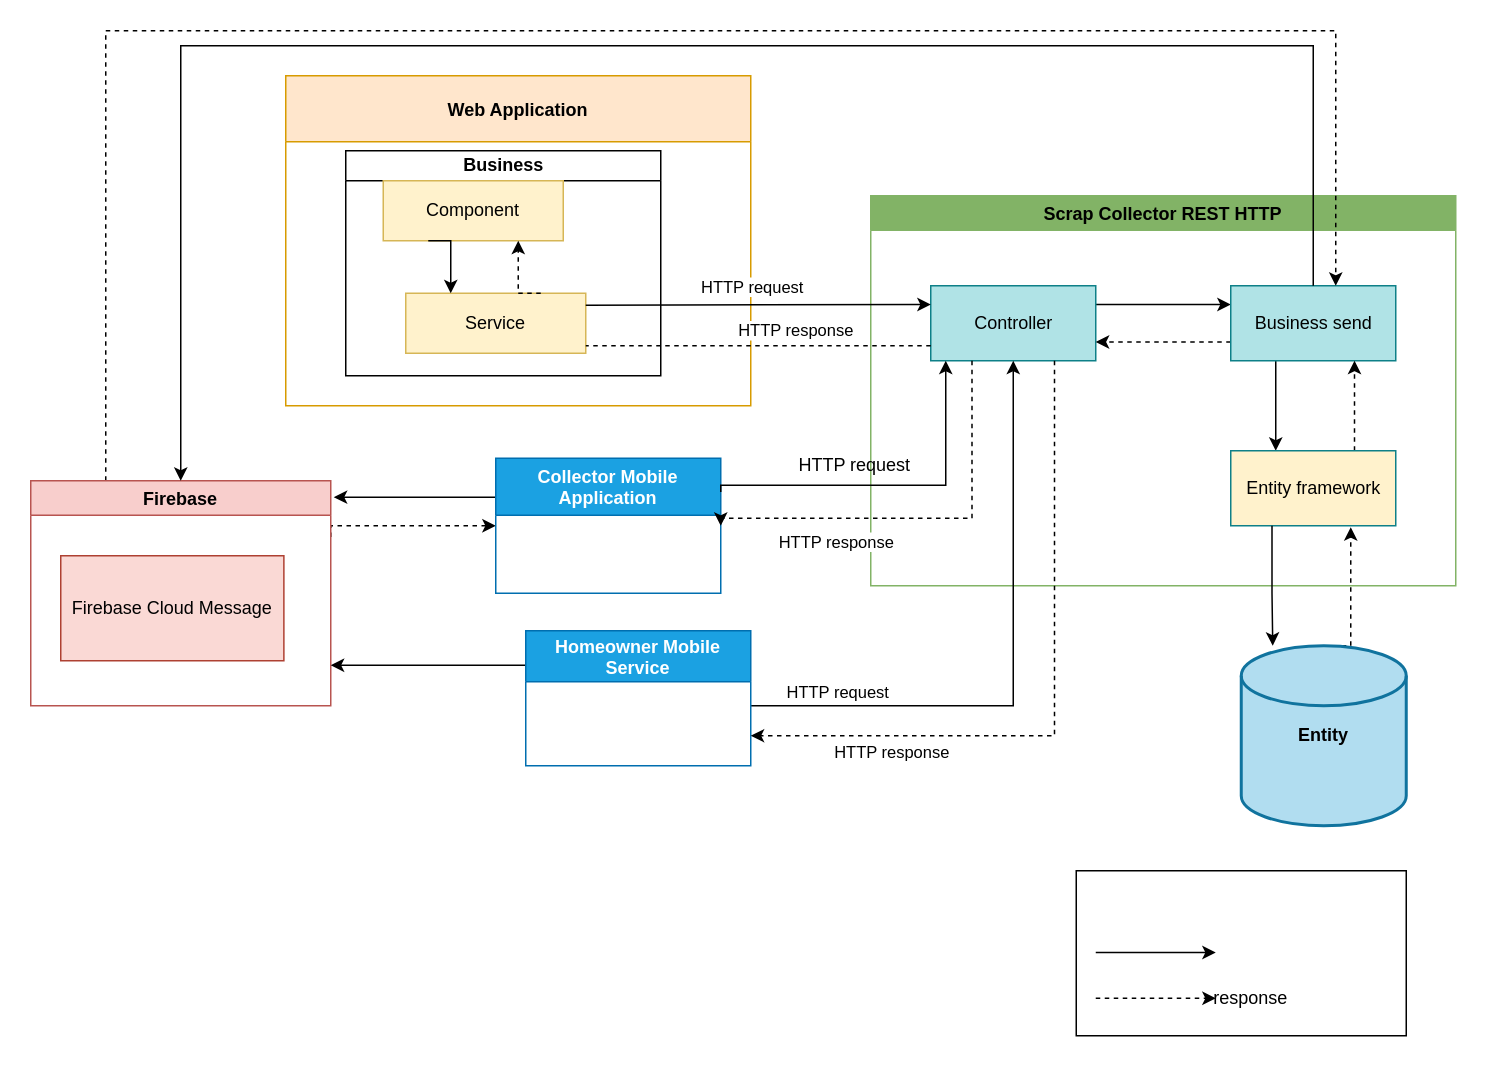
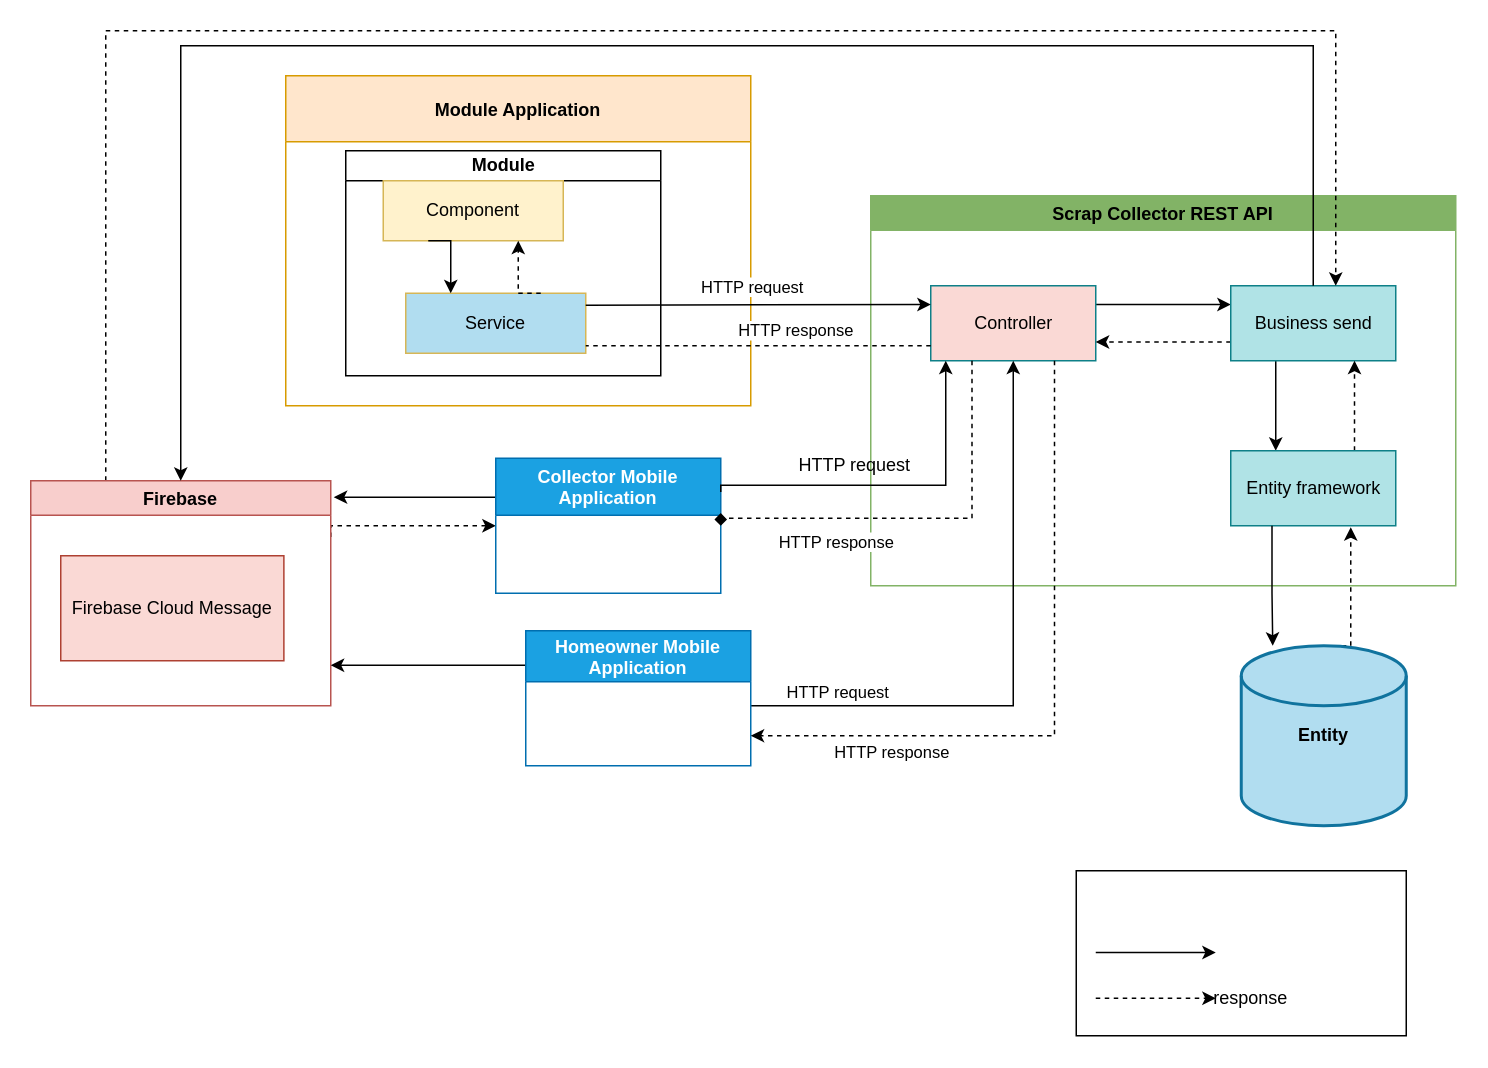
(518, 110) -> (518, 110)
(504, 166) -> (504, 166)
(1163, 214) -> (1163, 214)
(496, 323) -> (496, 323)
(1013, 323) -> (1013, 323)
(1313, 488) -> (1313, 488)
(725, 518) -> (723, 518)
(638, 647) -> (638, 647)
